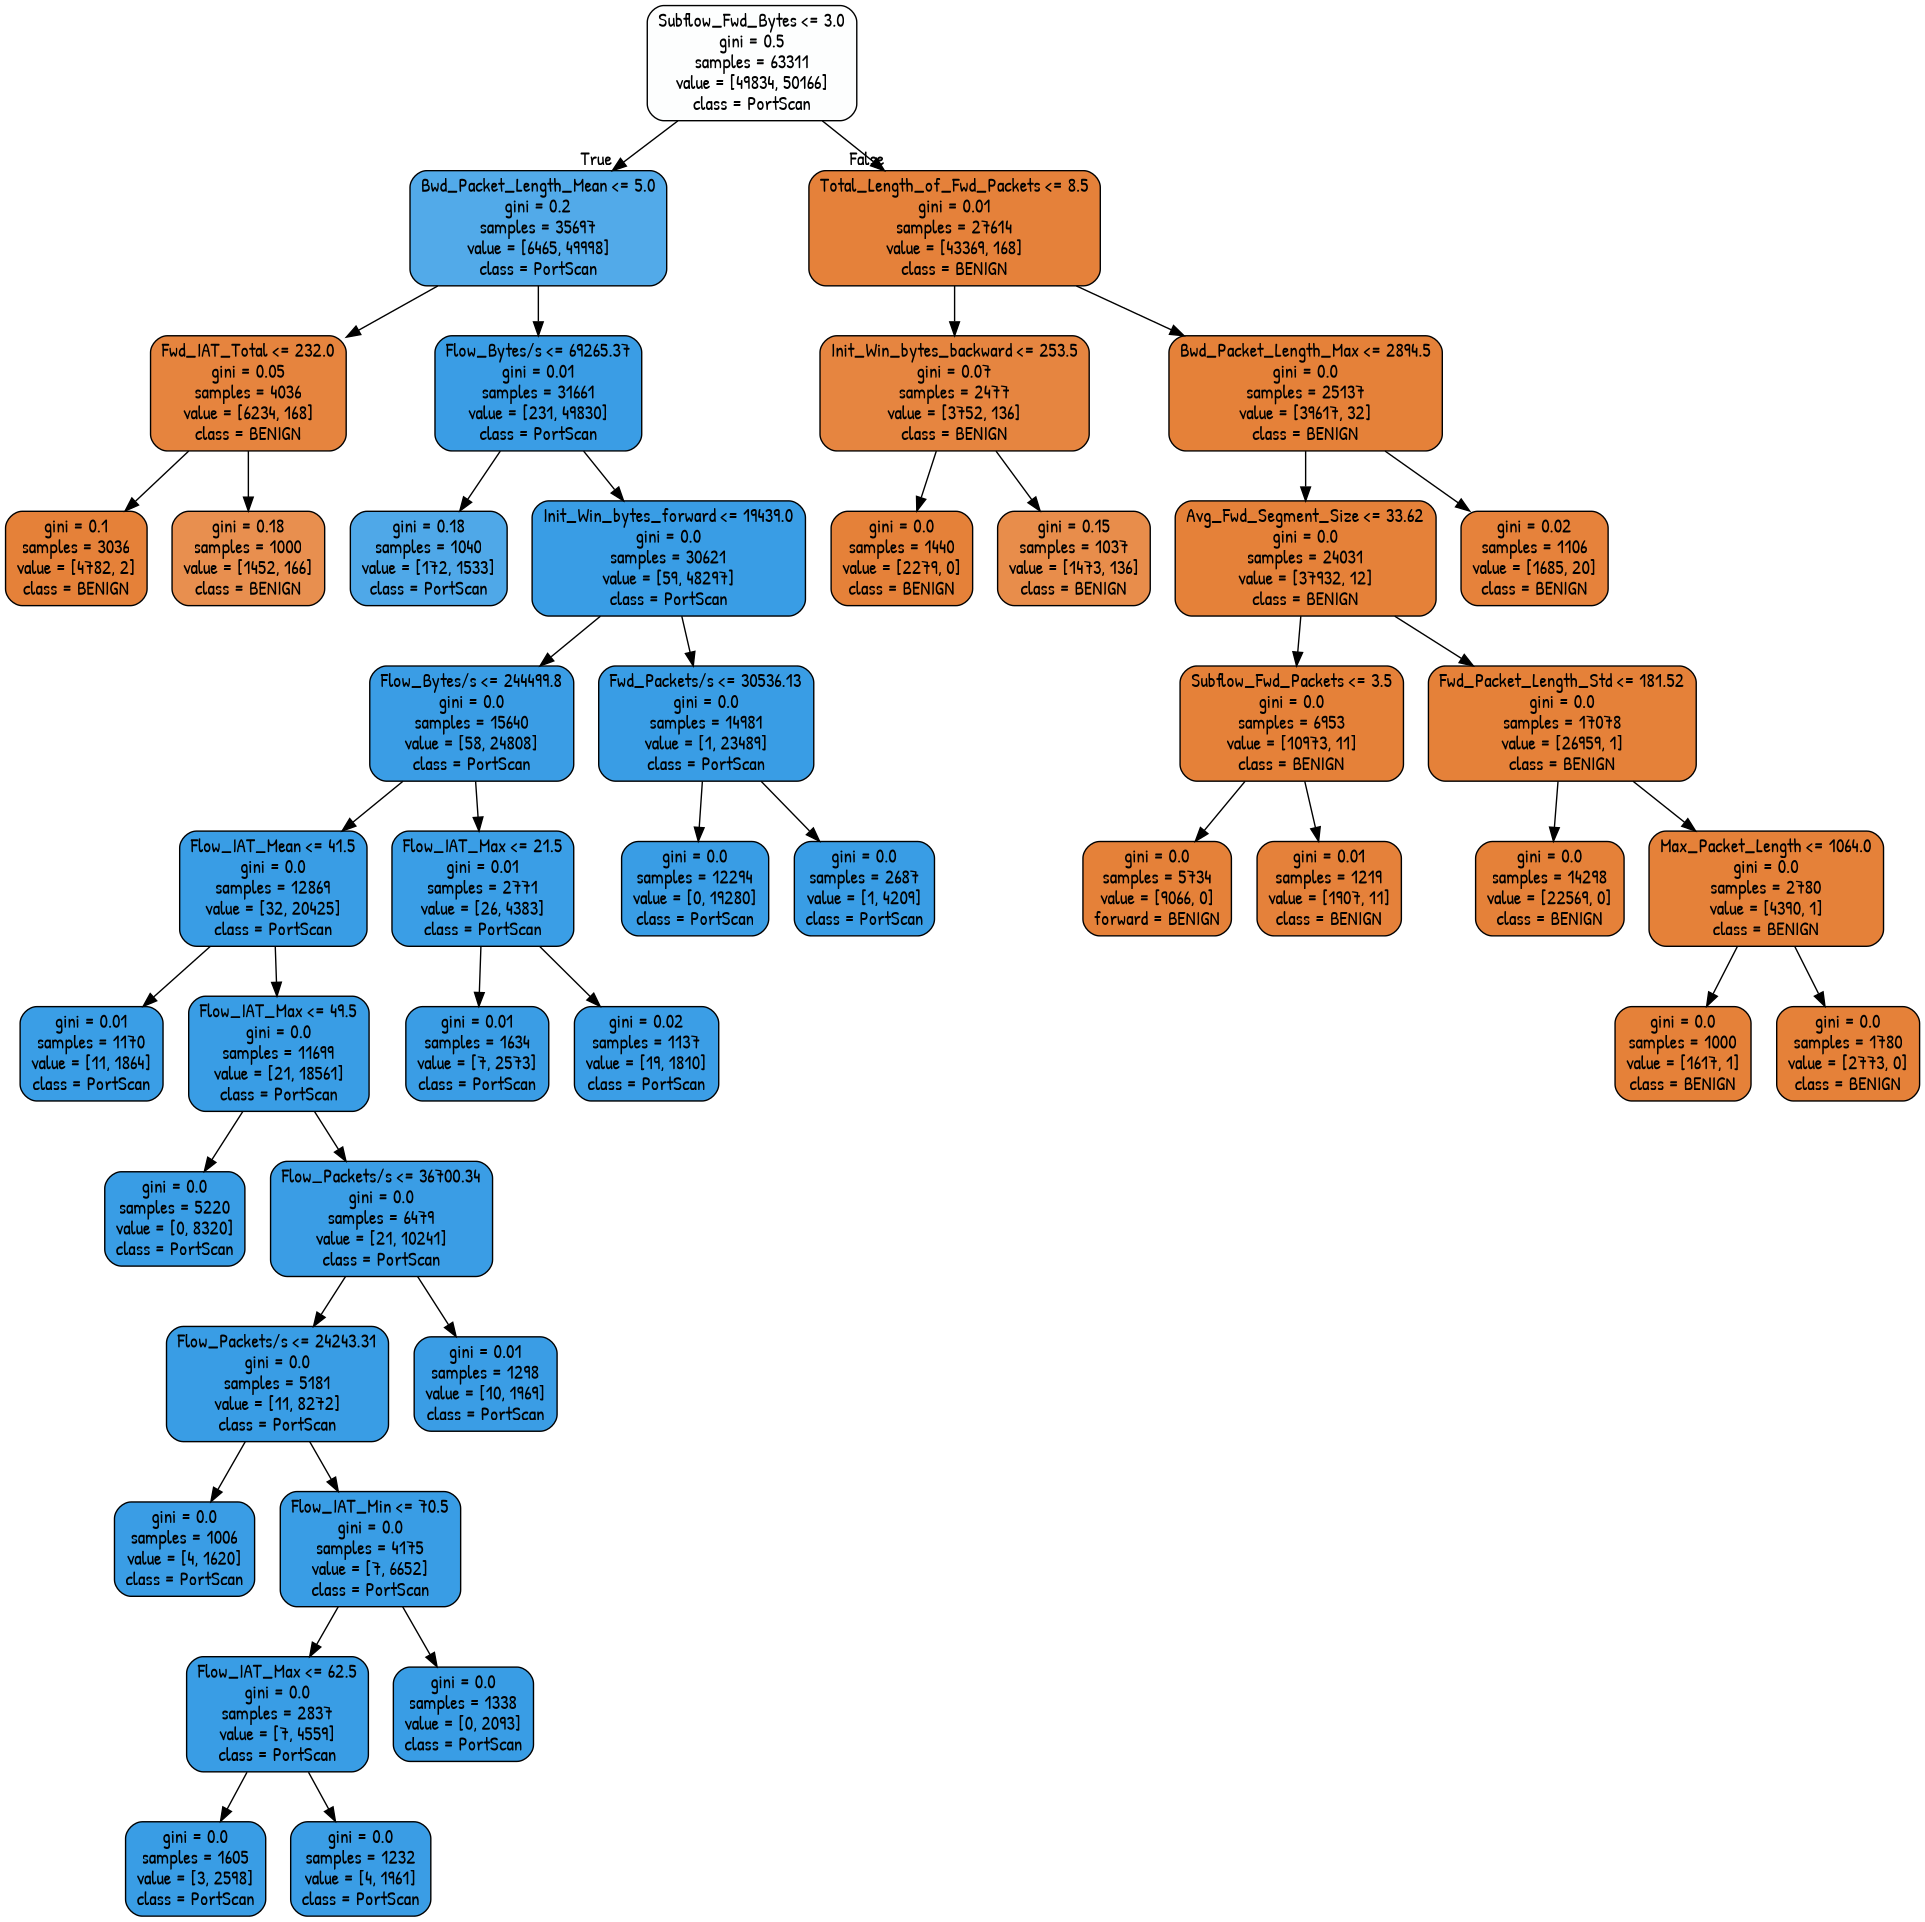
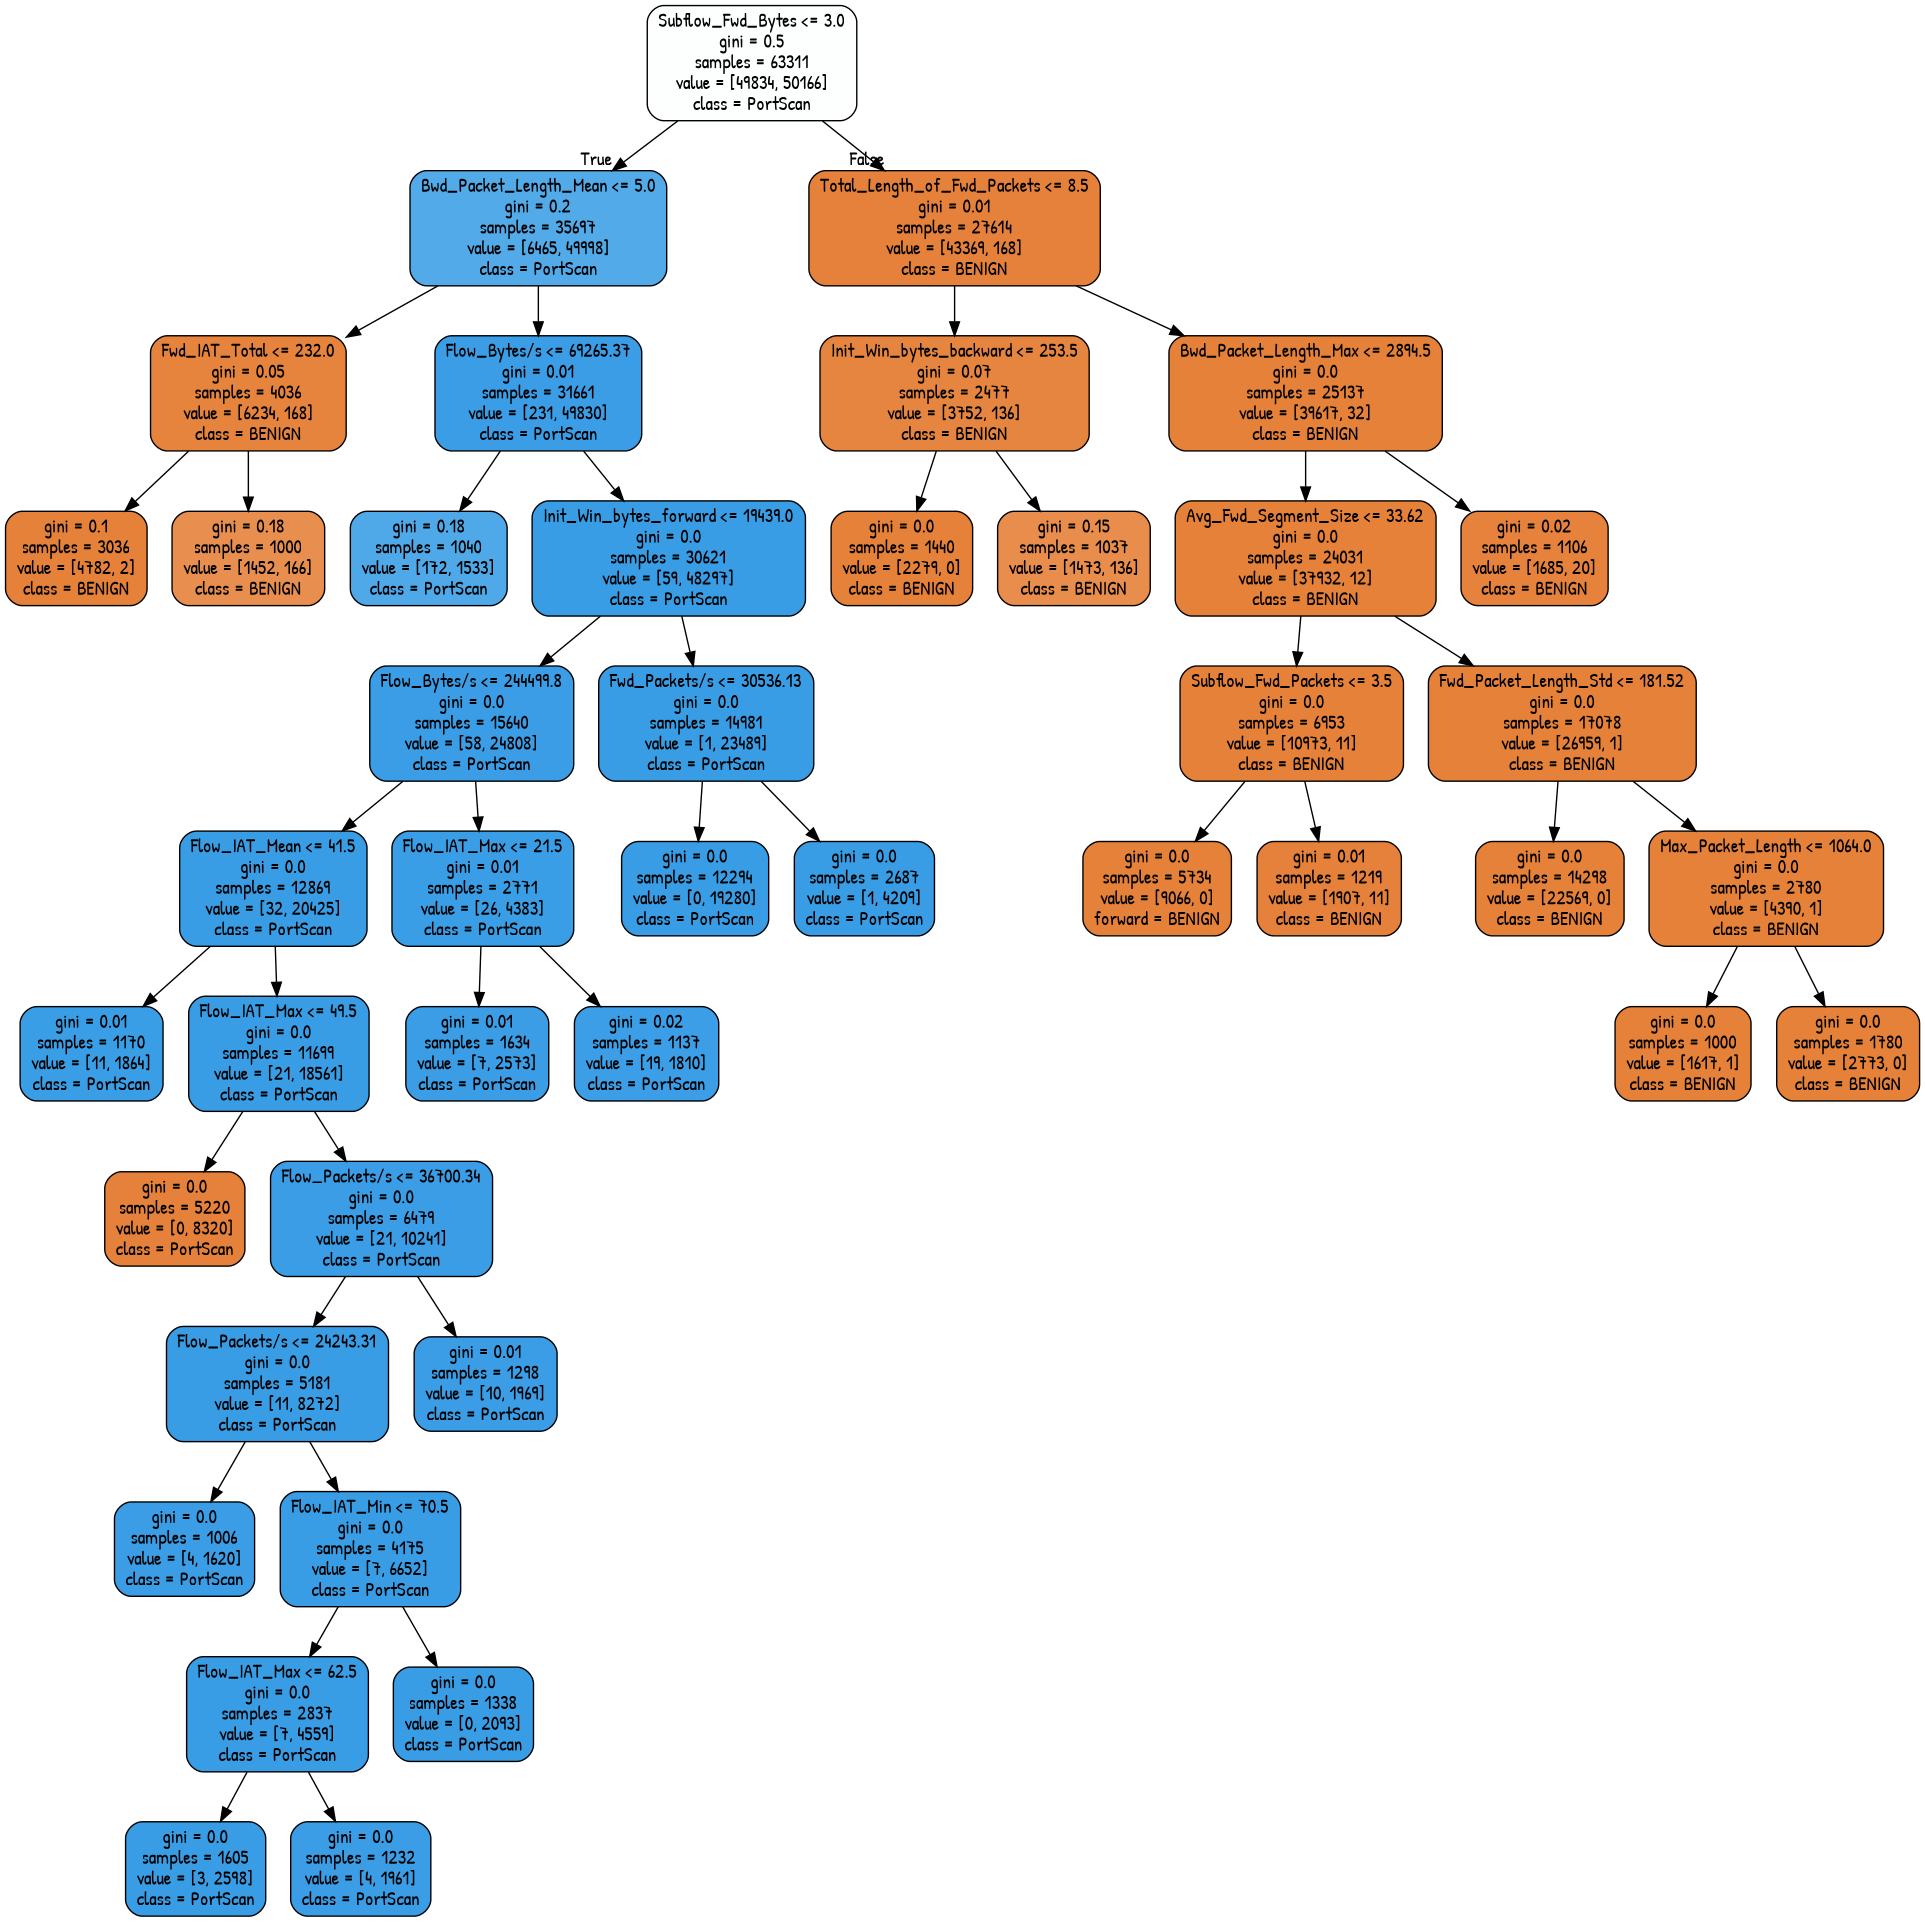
(175, 1219) -> (175, 1219)
